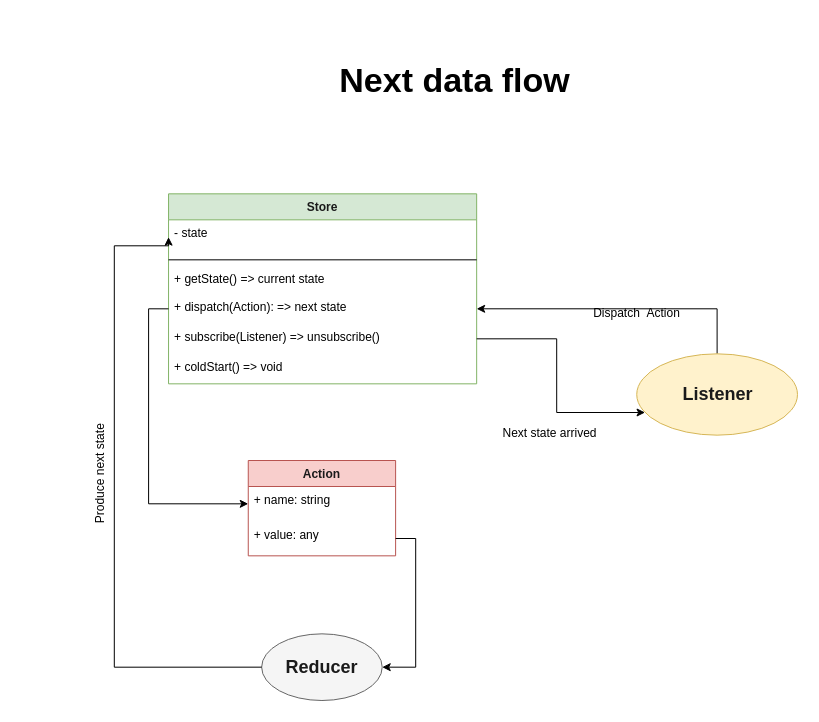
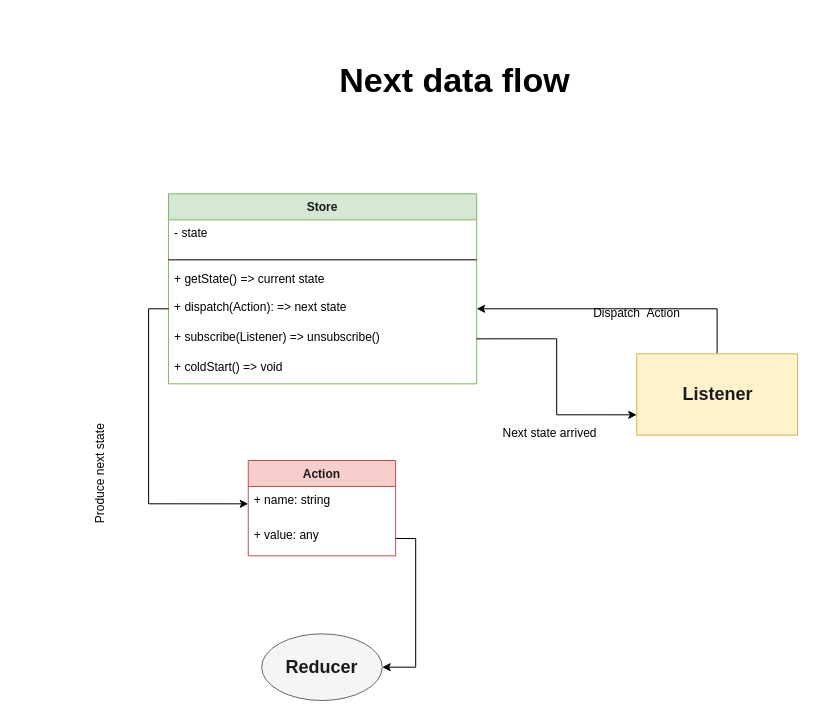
(717, 394) -> (717, 394)
(114, 505) -> none
